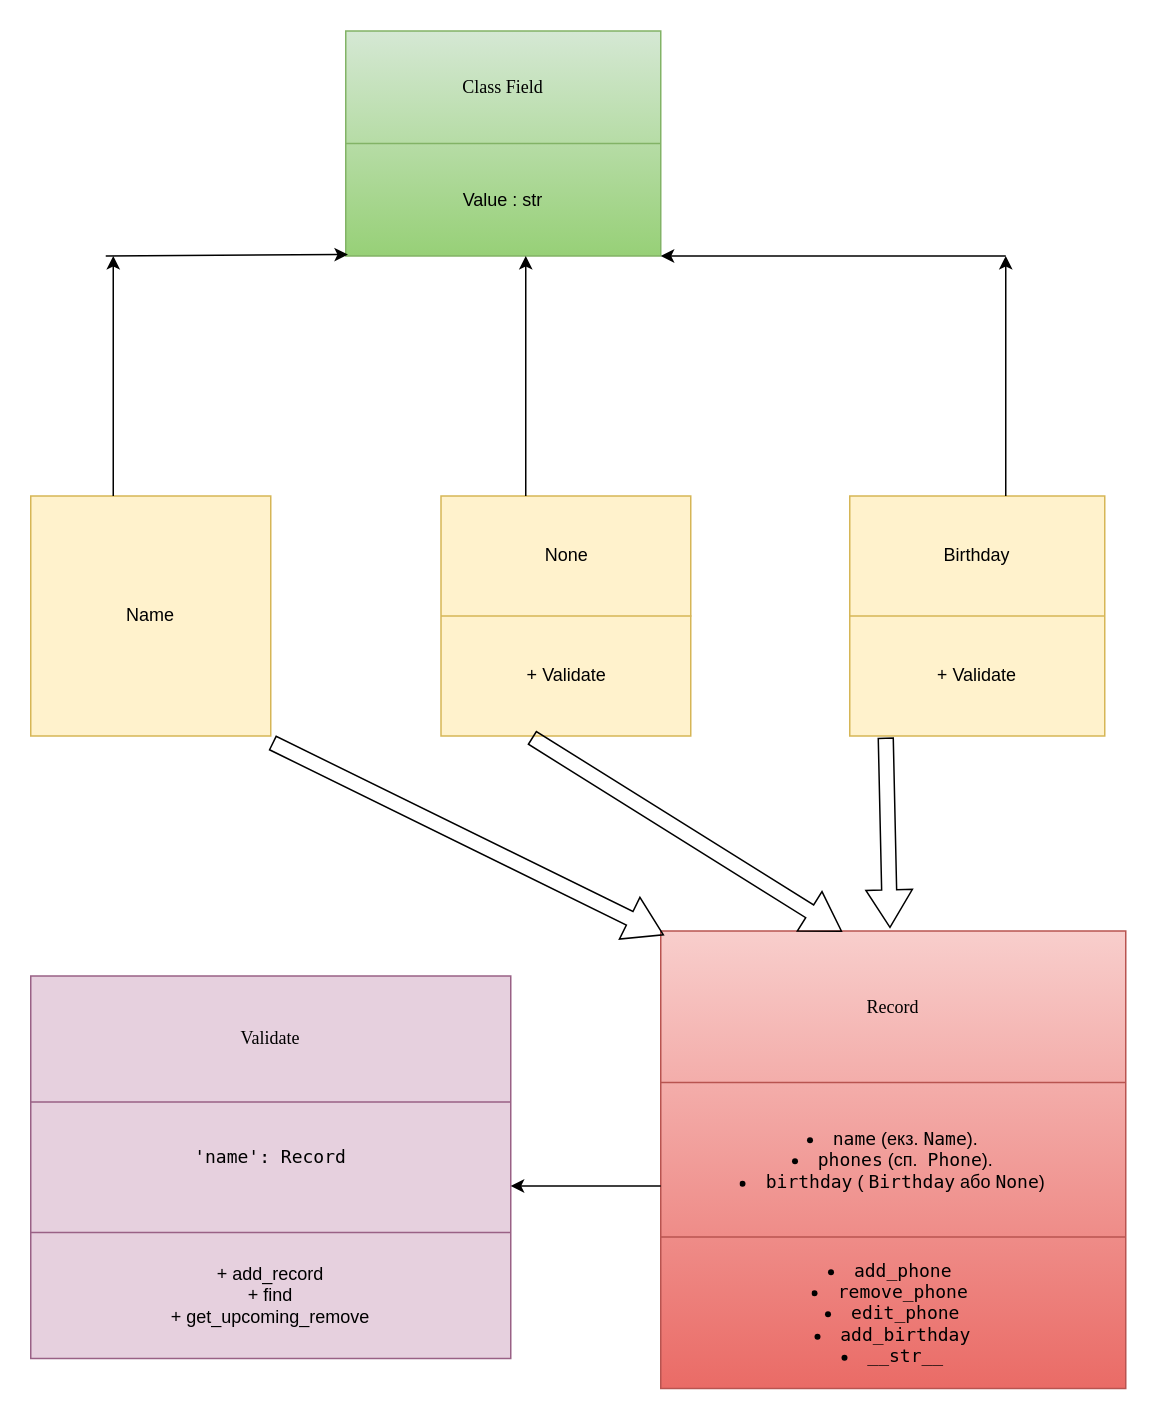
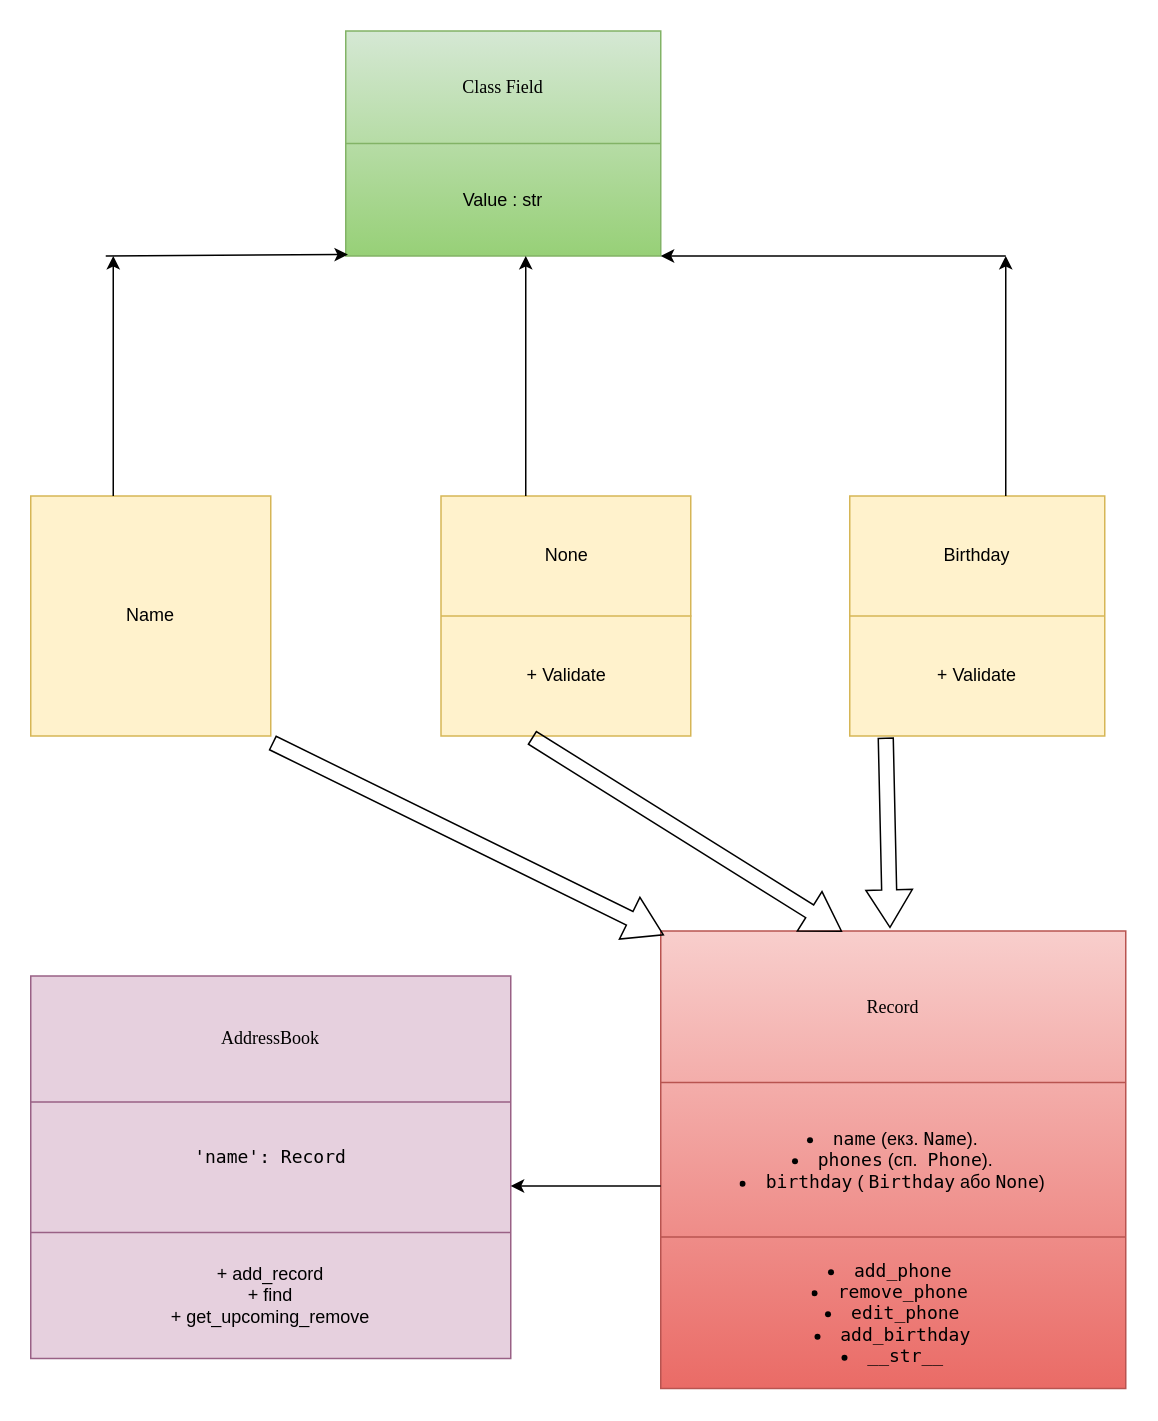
(271, 1039) -> (271, 1039)
